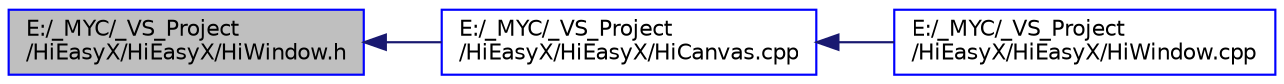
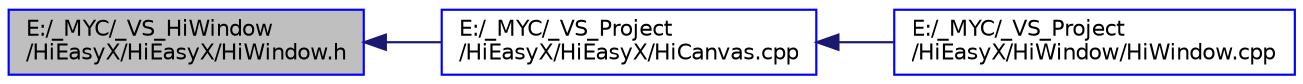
(186, 42) -> (186, 42)
(1085, 42) -> (1095, 42)
